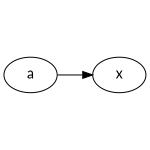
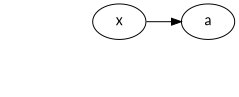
(70, 75) -> (159, 22)
